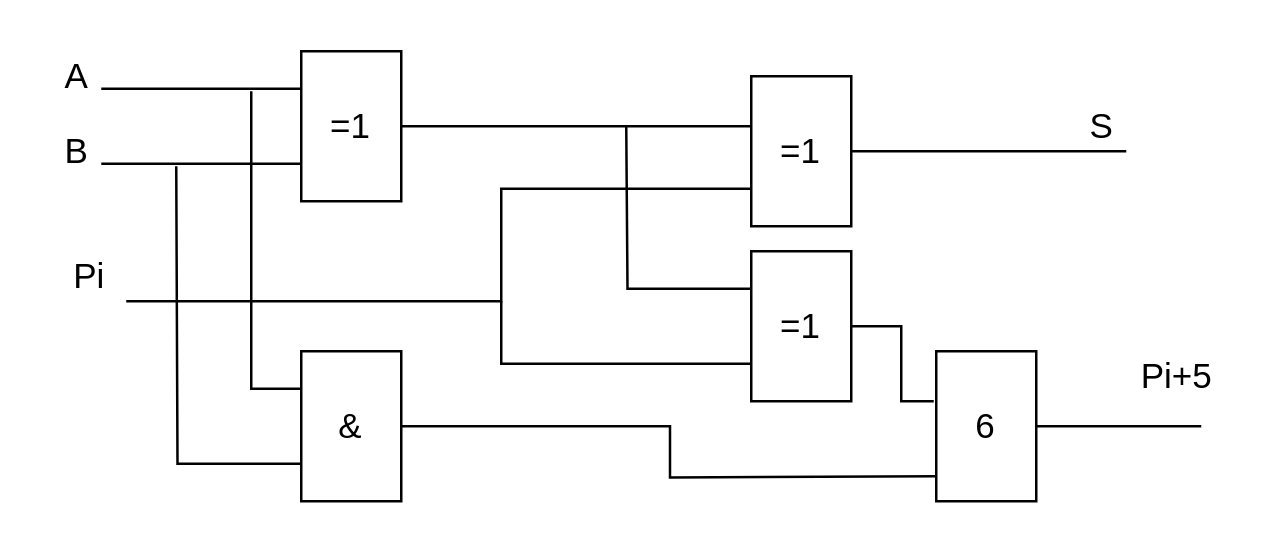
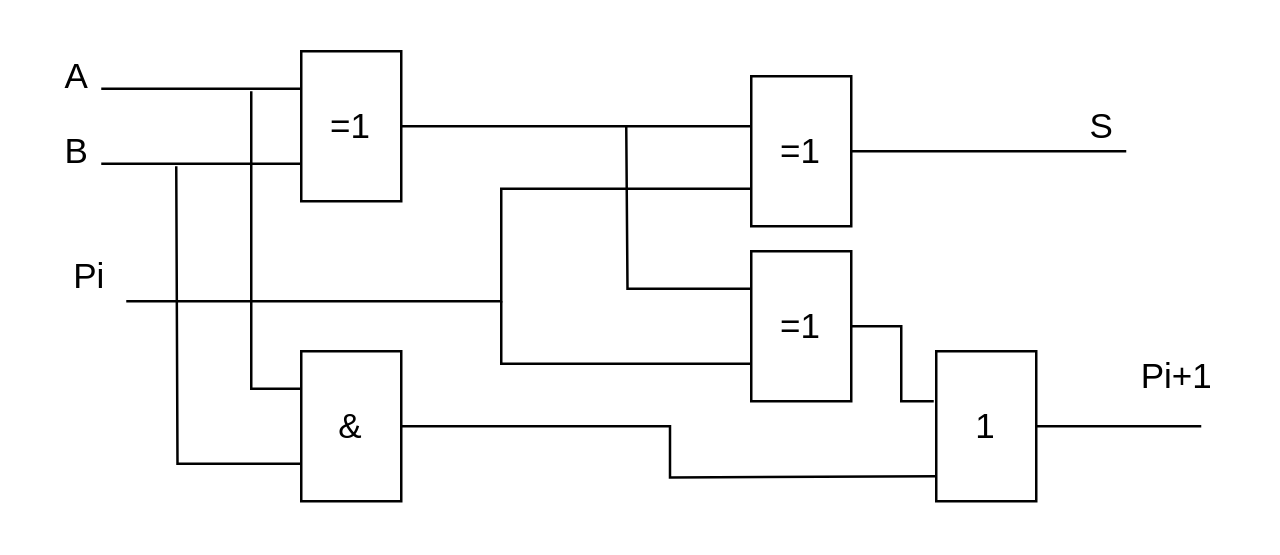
(1178, 376) -> (1178, 376)
(986, 426) -> (986, 426)
